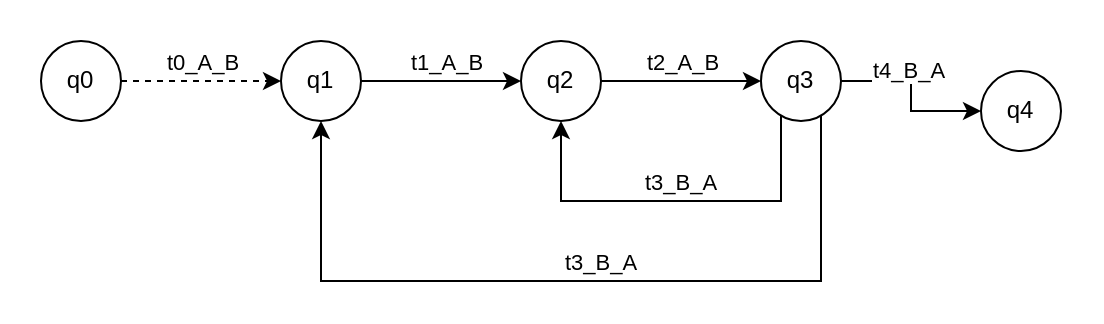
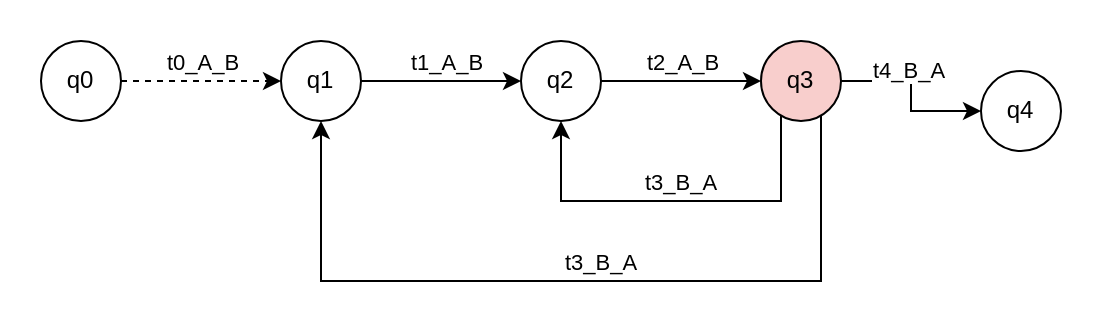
(801, 81) -> (801, 81)
